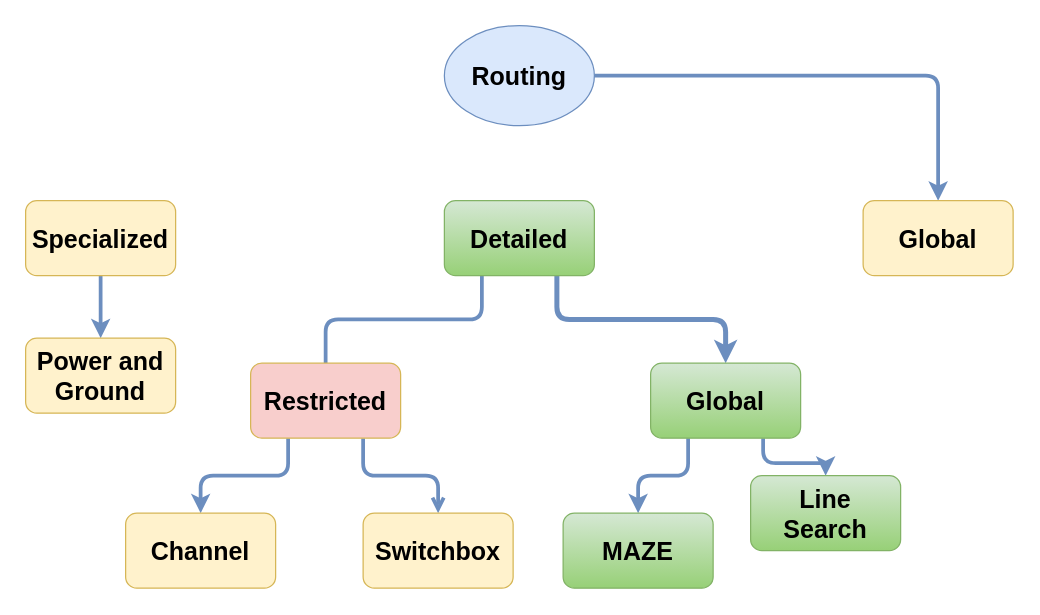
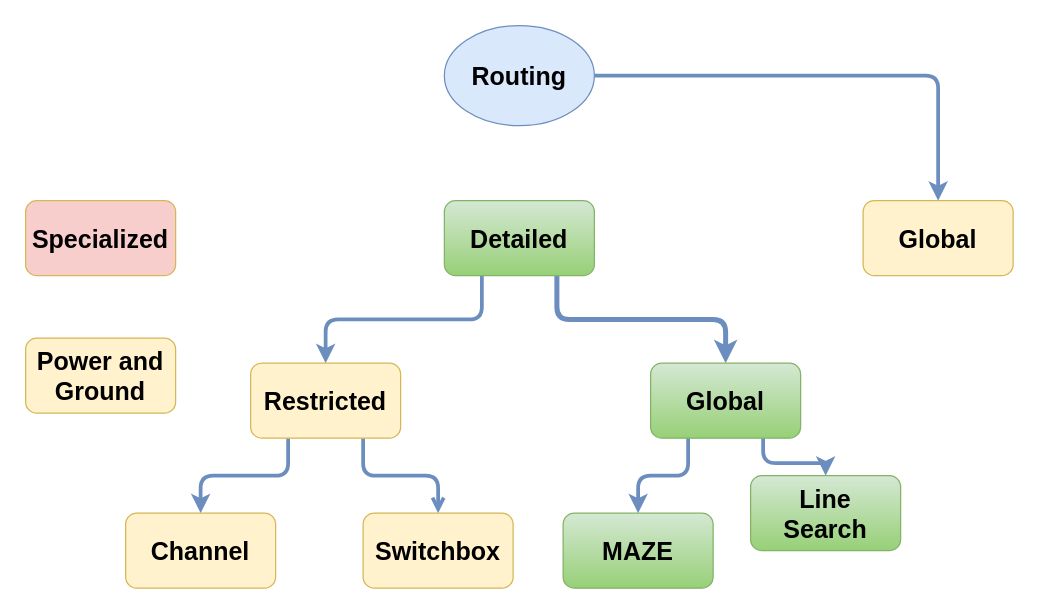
(101, 238) -> (101, 238)
(101, 300) -> none
(326, 354) -> (326, 347)
(326, 401) -> (326, 401)
